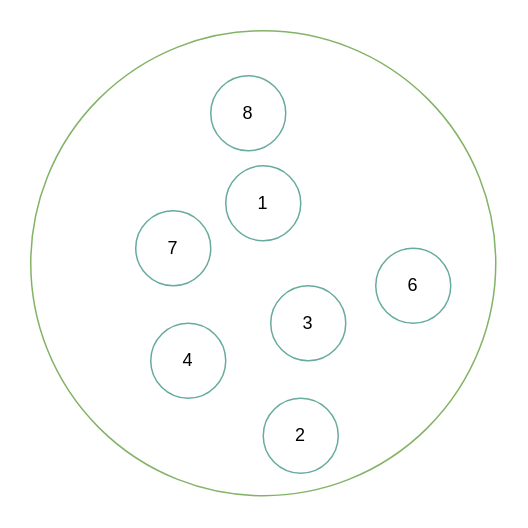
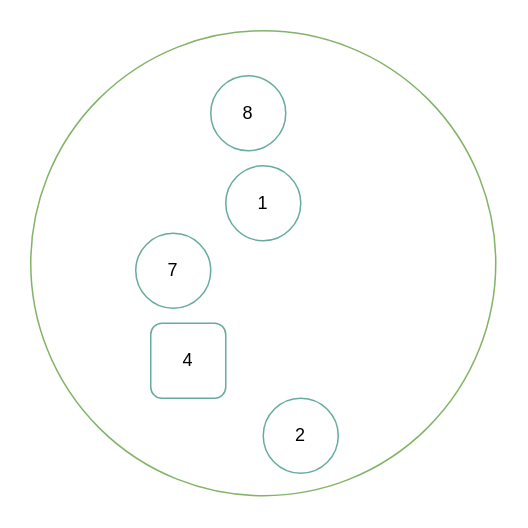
(173, 248) -> (173, 271)
(413, 286) -> none
(308, 323) -> none
(188, 361) -> (188, 361)
